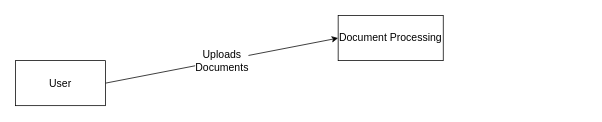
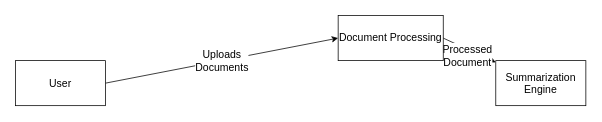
none -> (460, 46)
none -> (540, 83)
